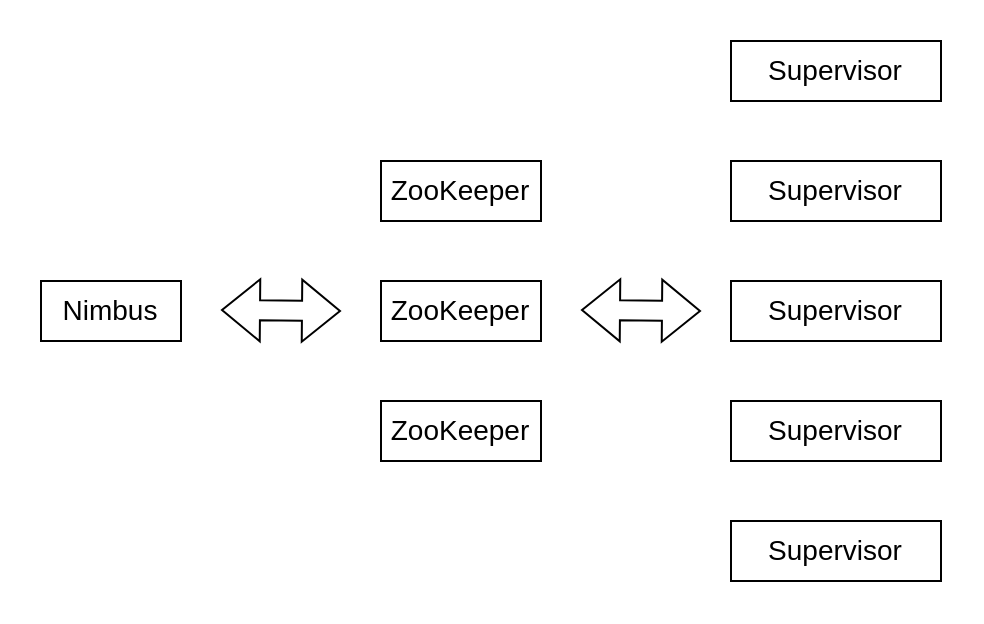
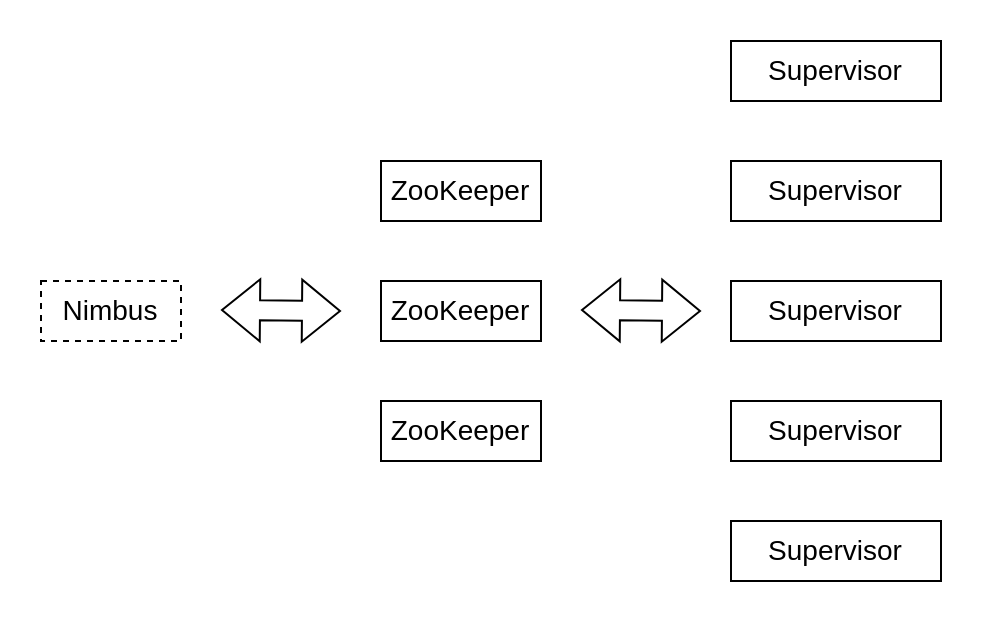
(111, 311) -> (111, 311)
